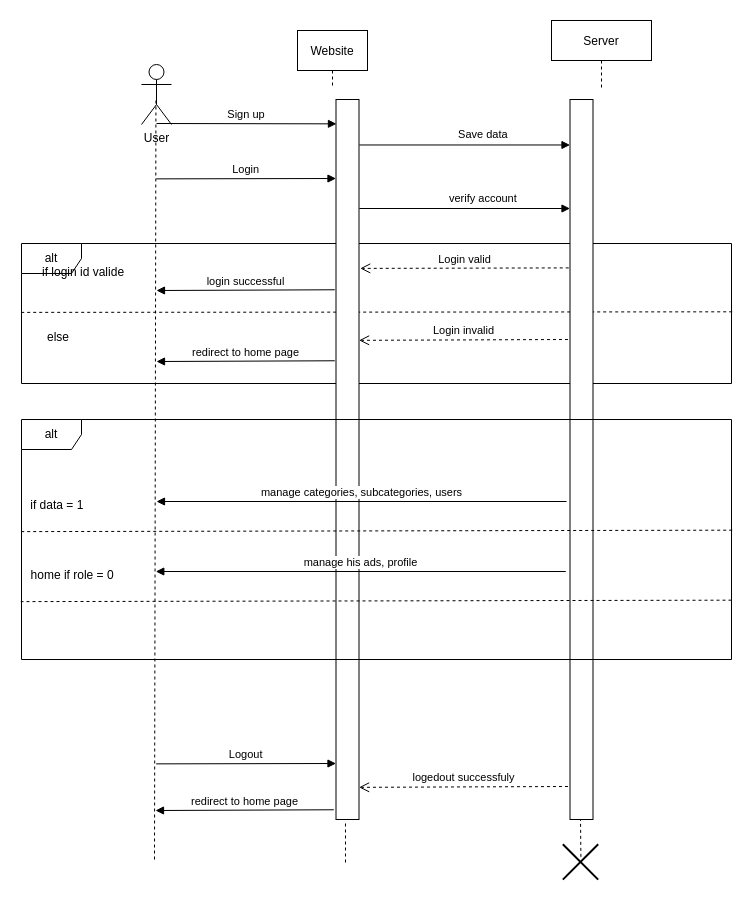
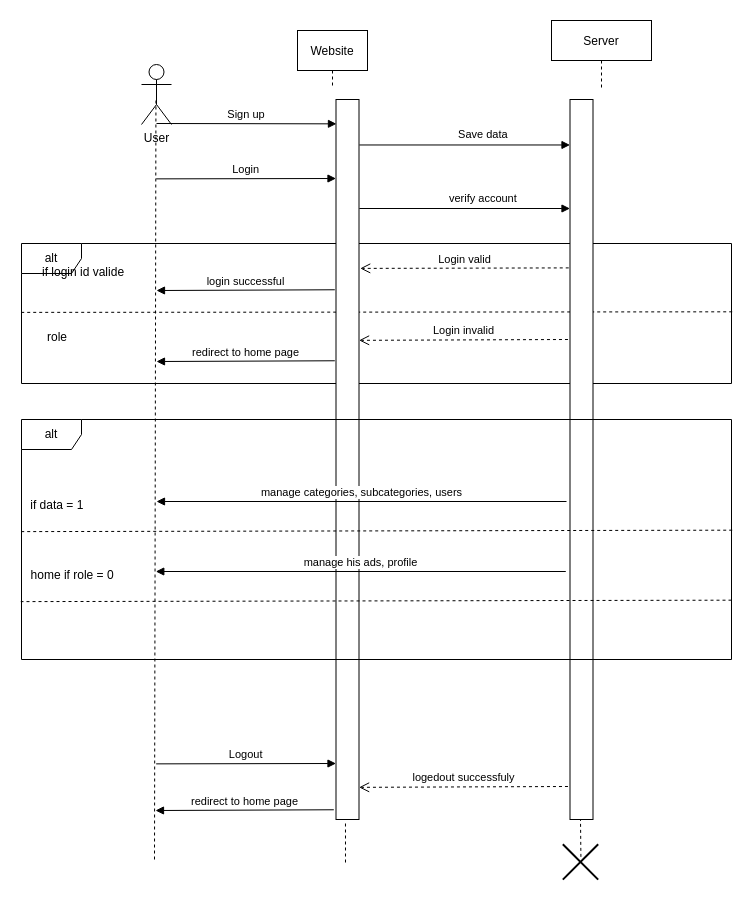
(59, 337) -> (59, 337)
